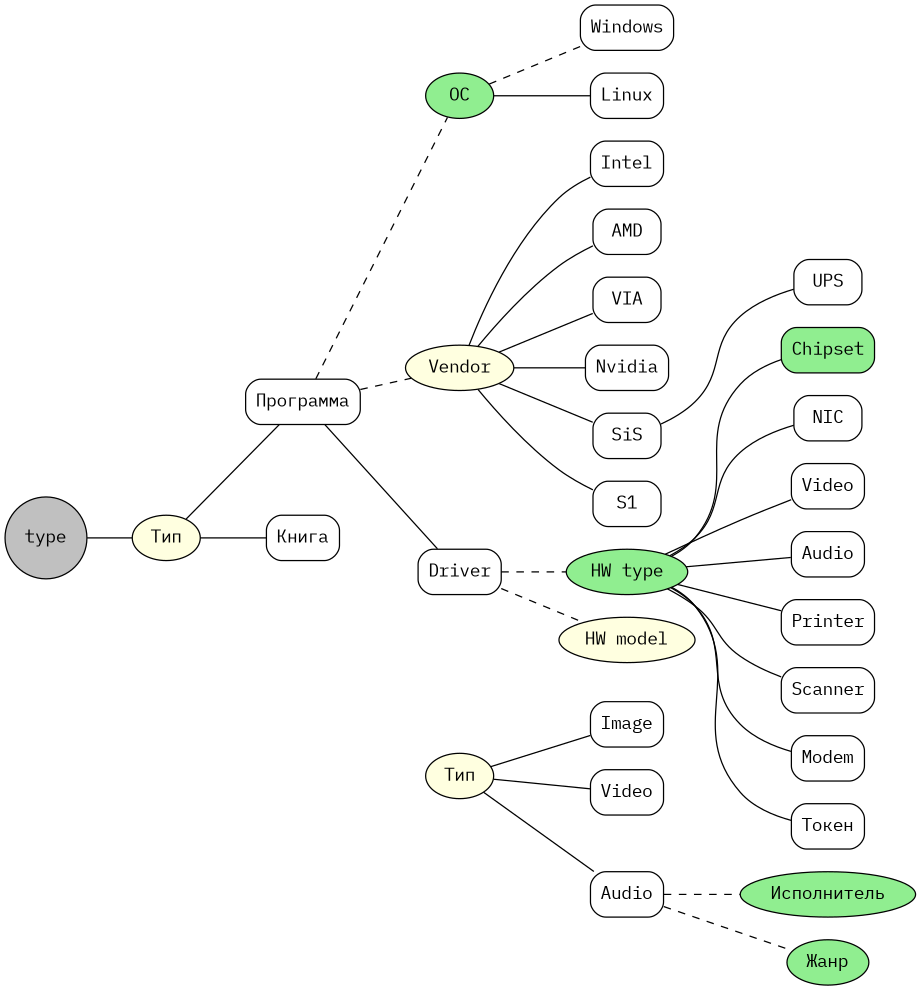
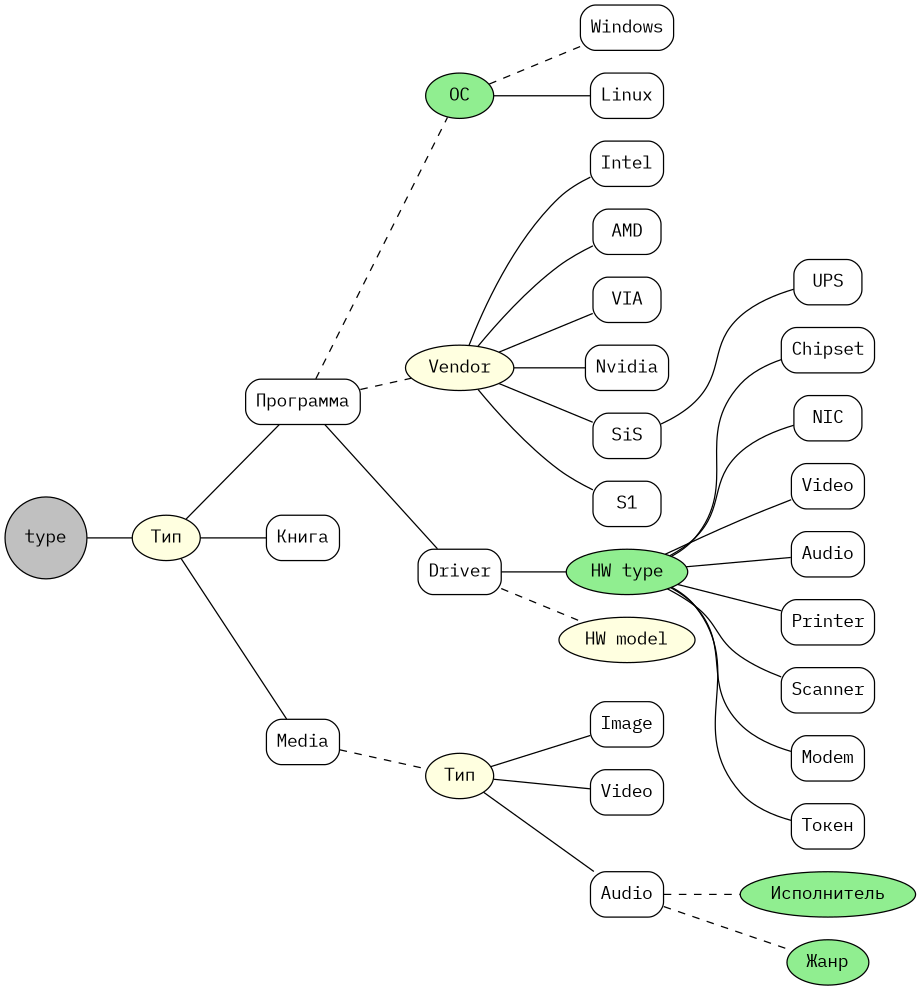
(828, 350) -> (828, 350)
(534, 572) -> (534, 572)
none -> (303, 742)
